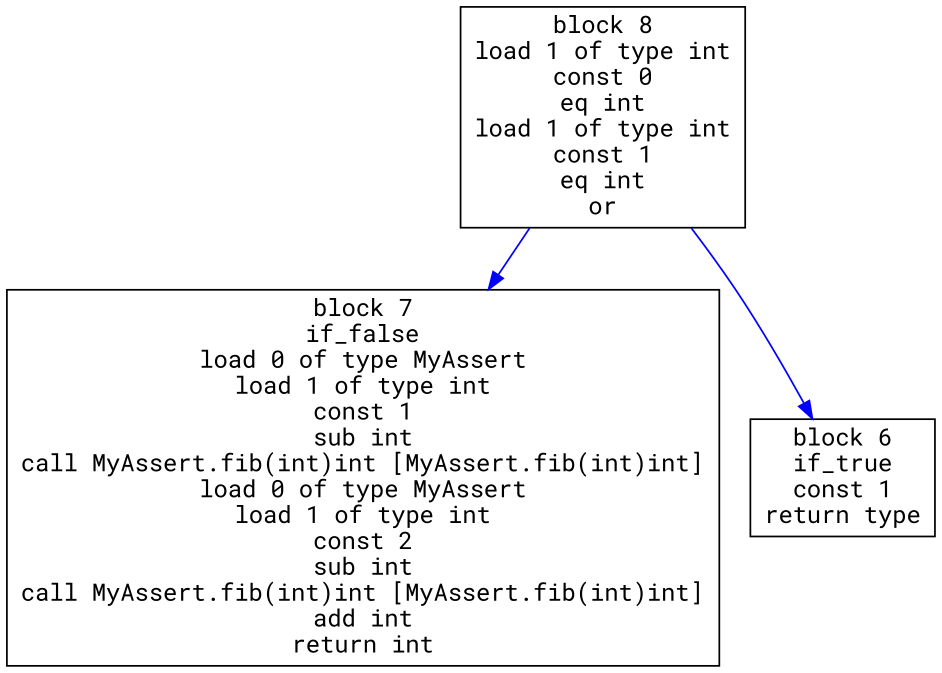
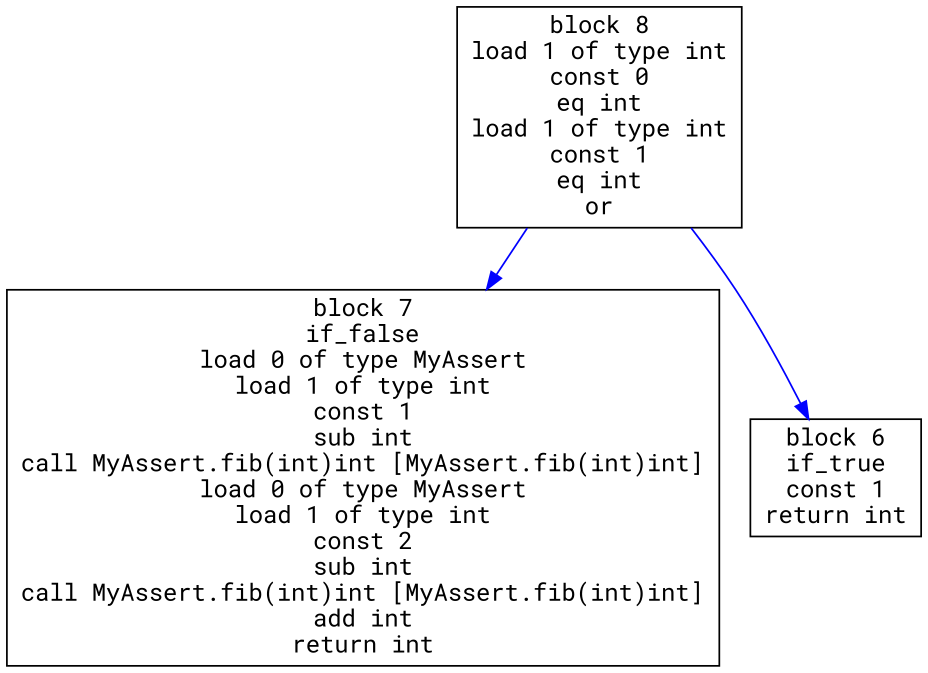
(843, 478) -> (836, 478)
